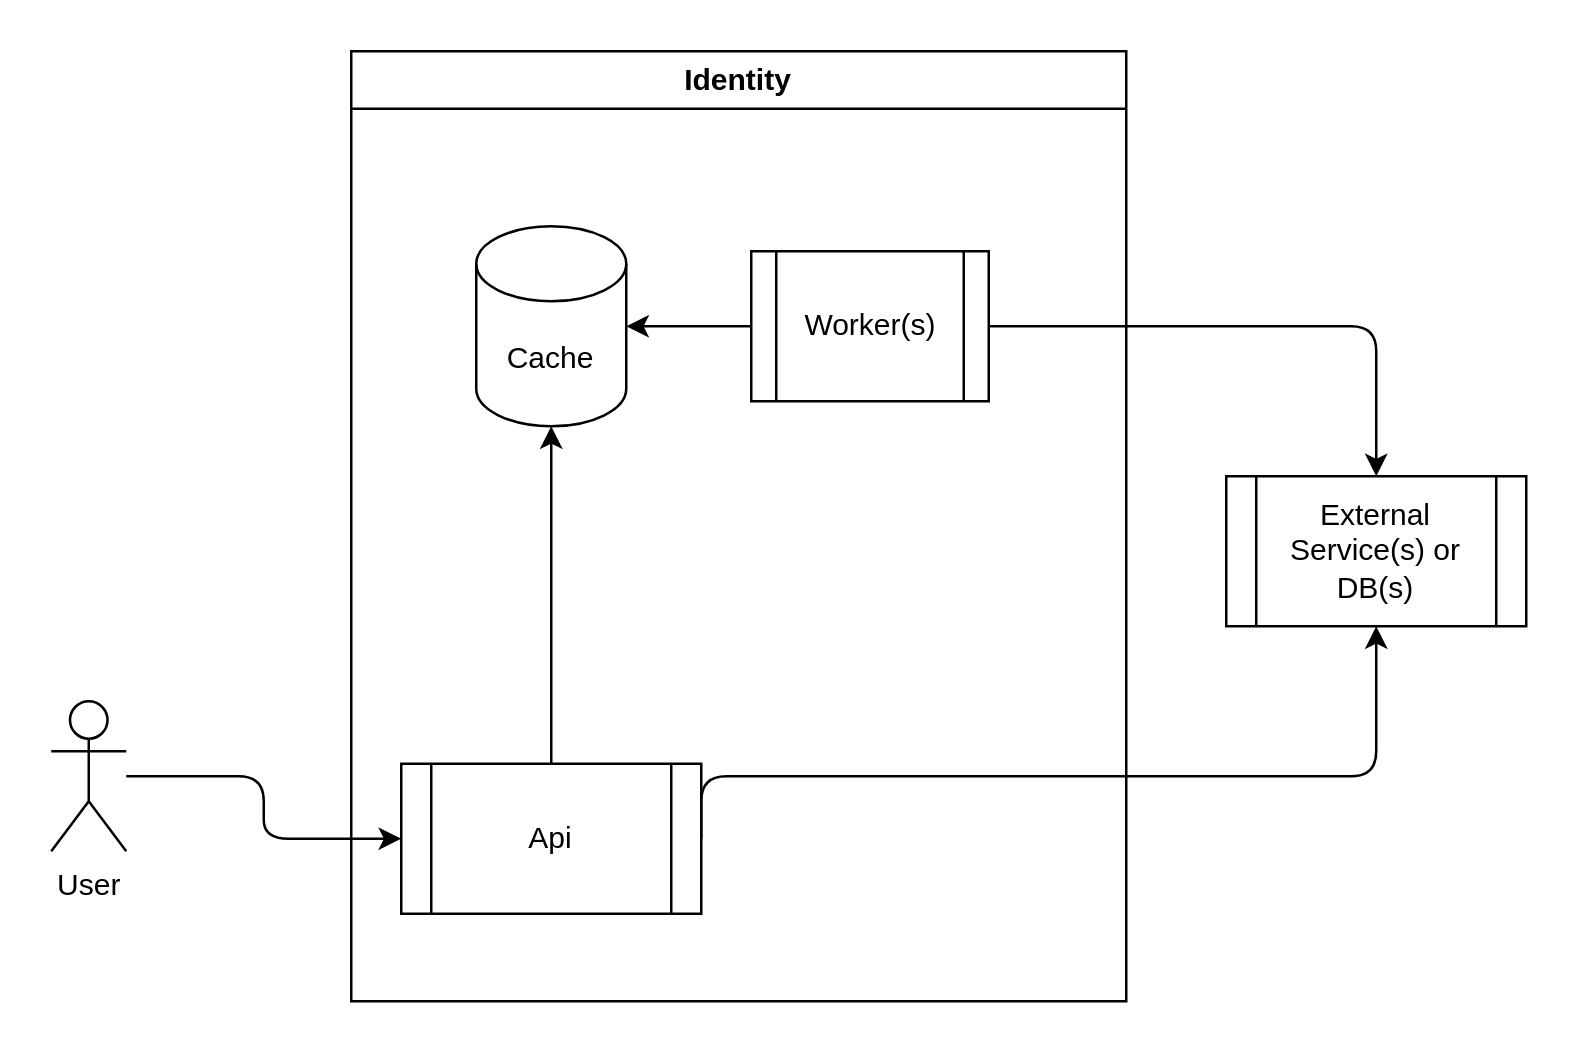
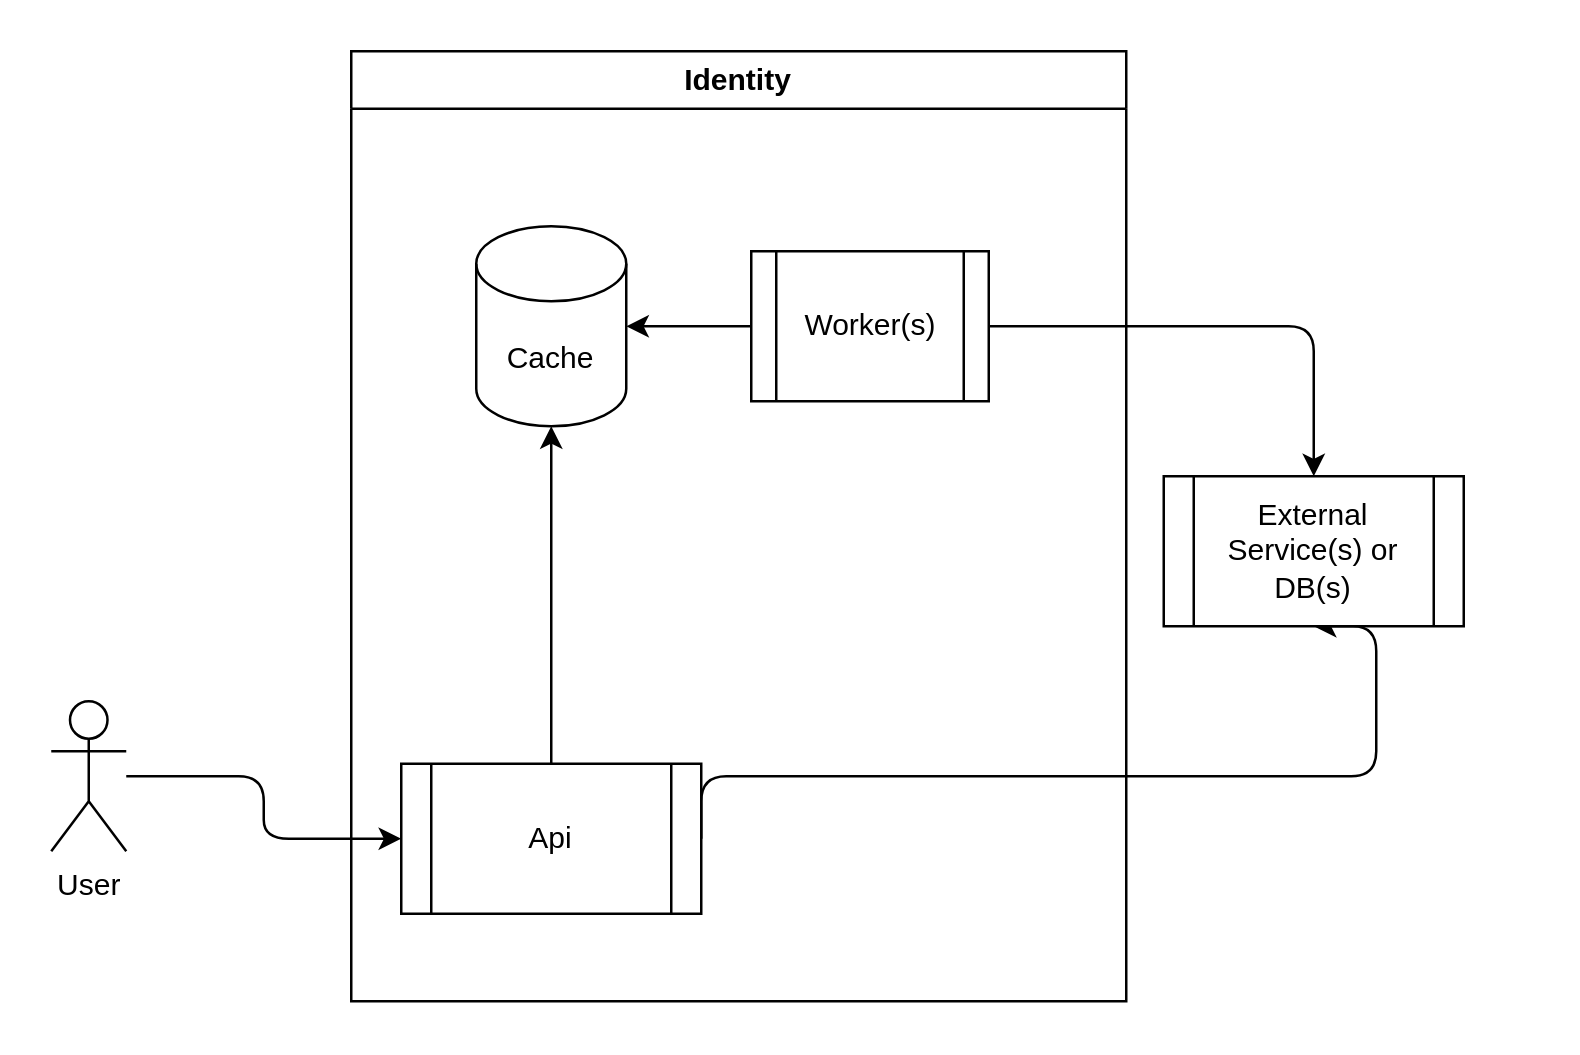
(1376, 551) -> (1314, 551)
